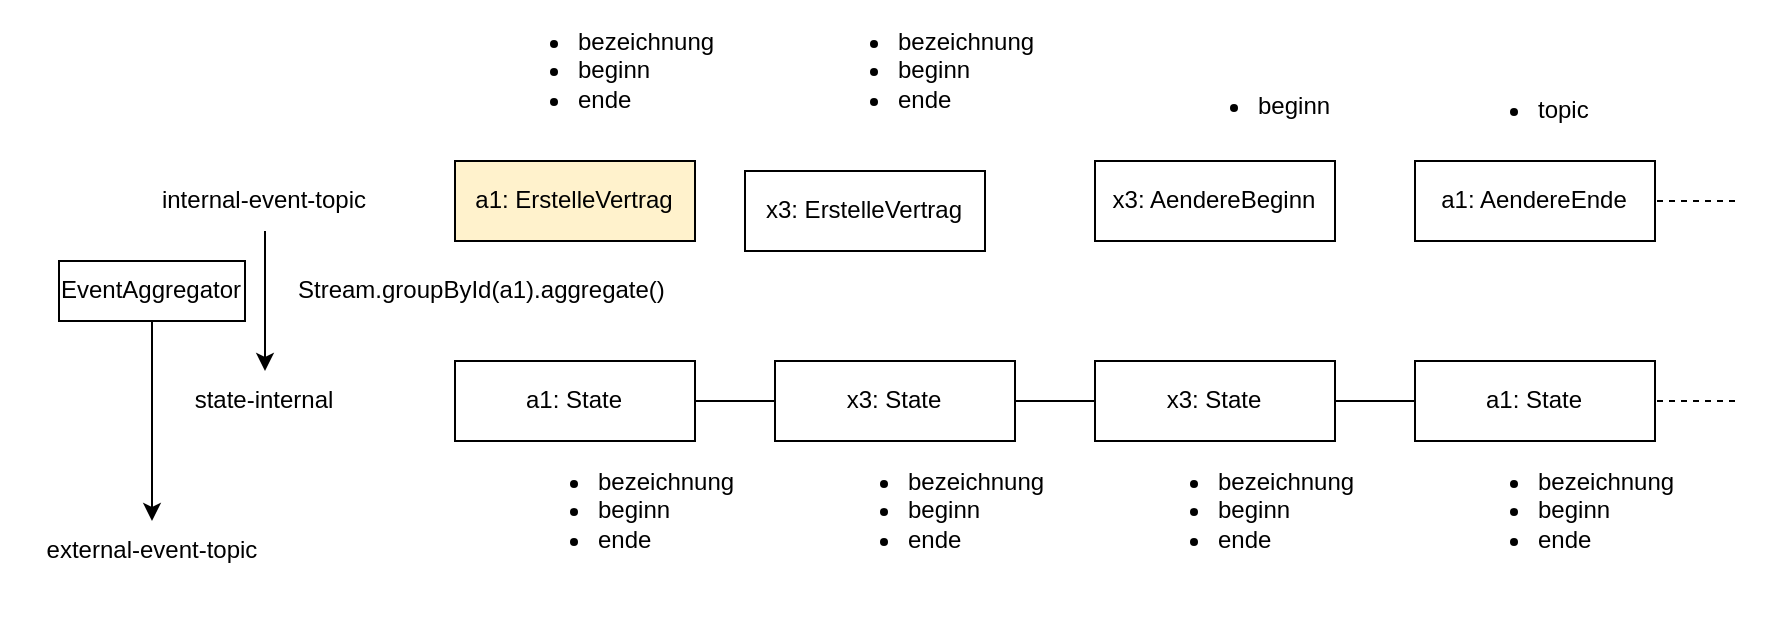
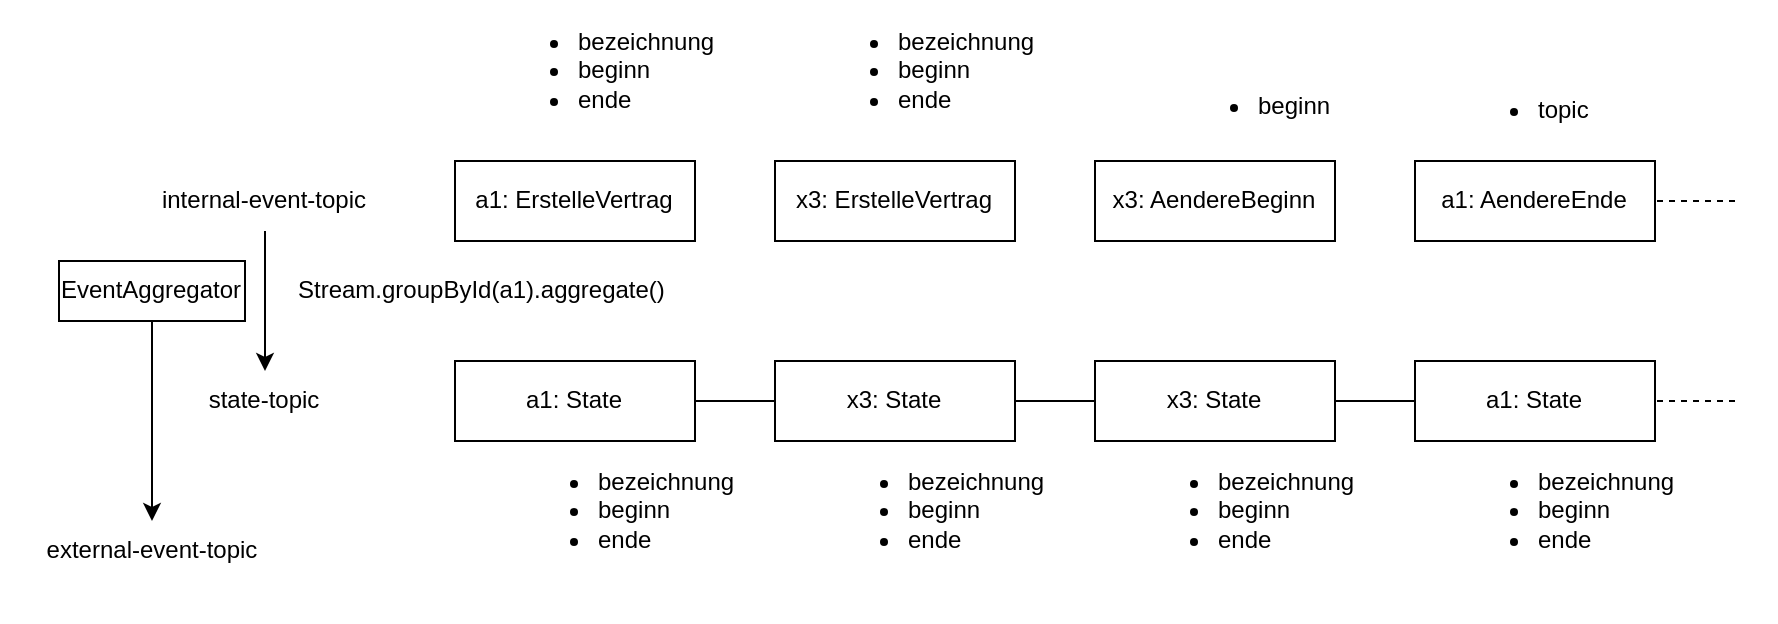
(575, 201) -> (575, 201)
(865, 211) -> (895, 201)
(265, 401) -> (265, 401)
